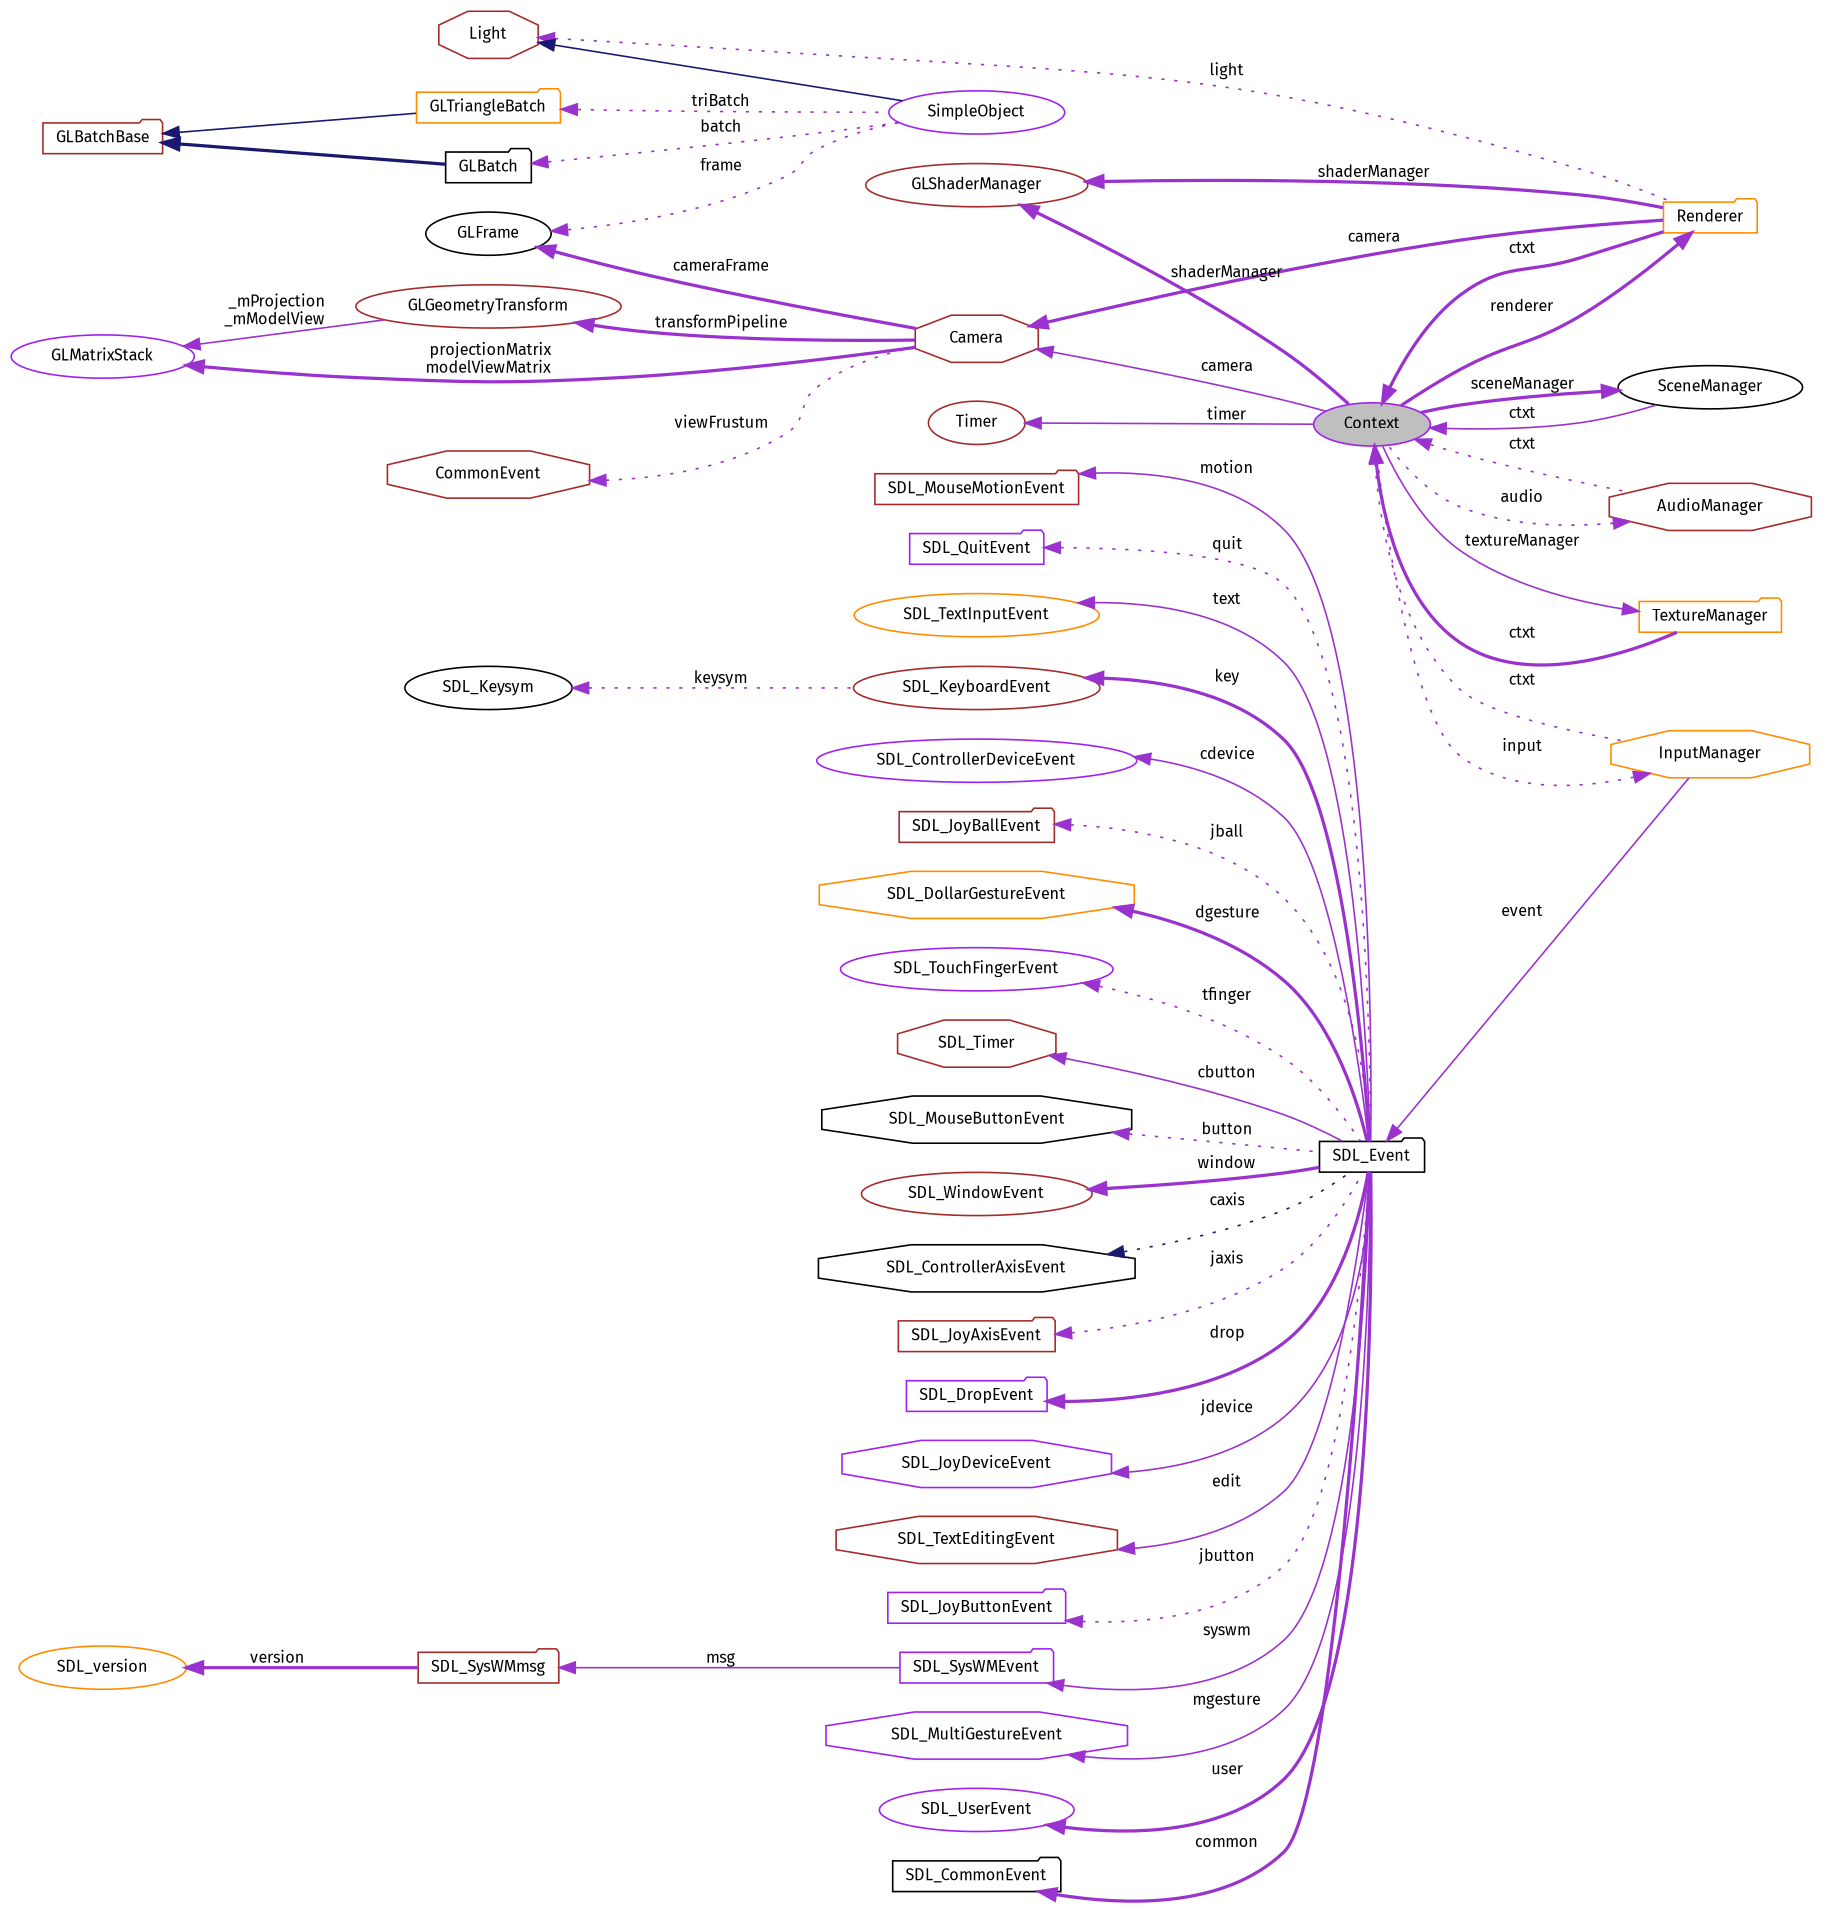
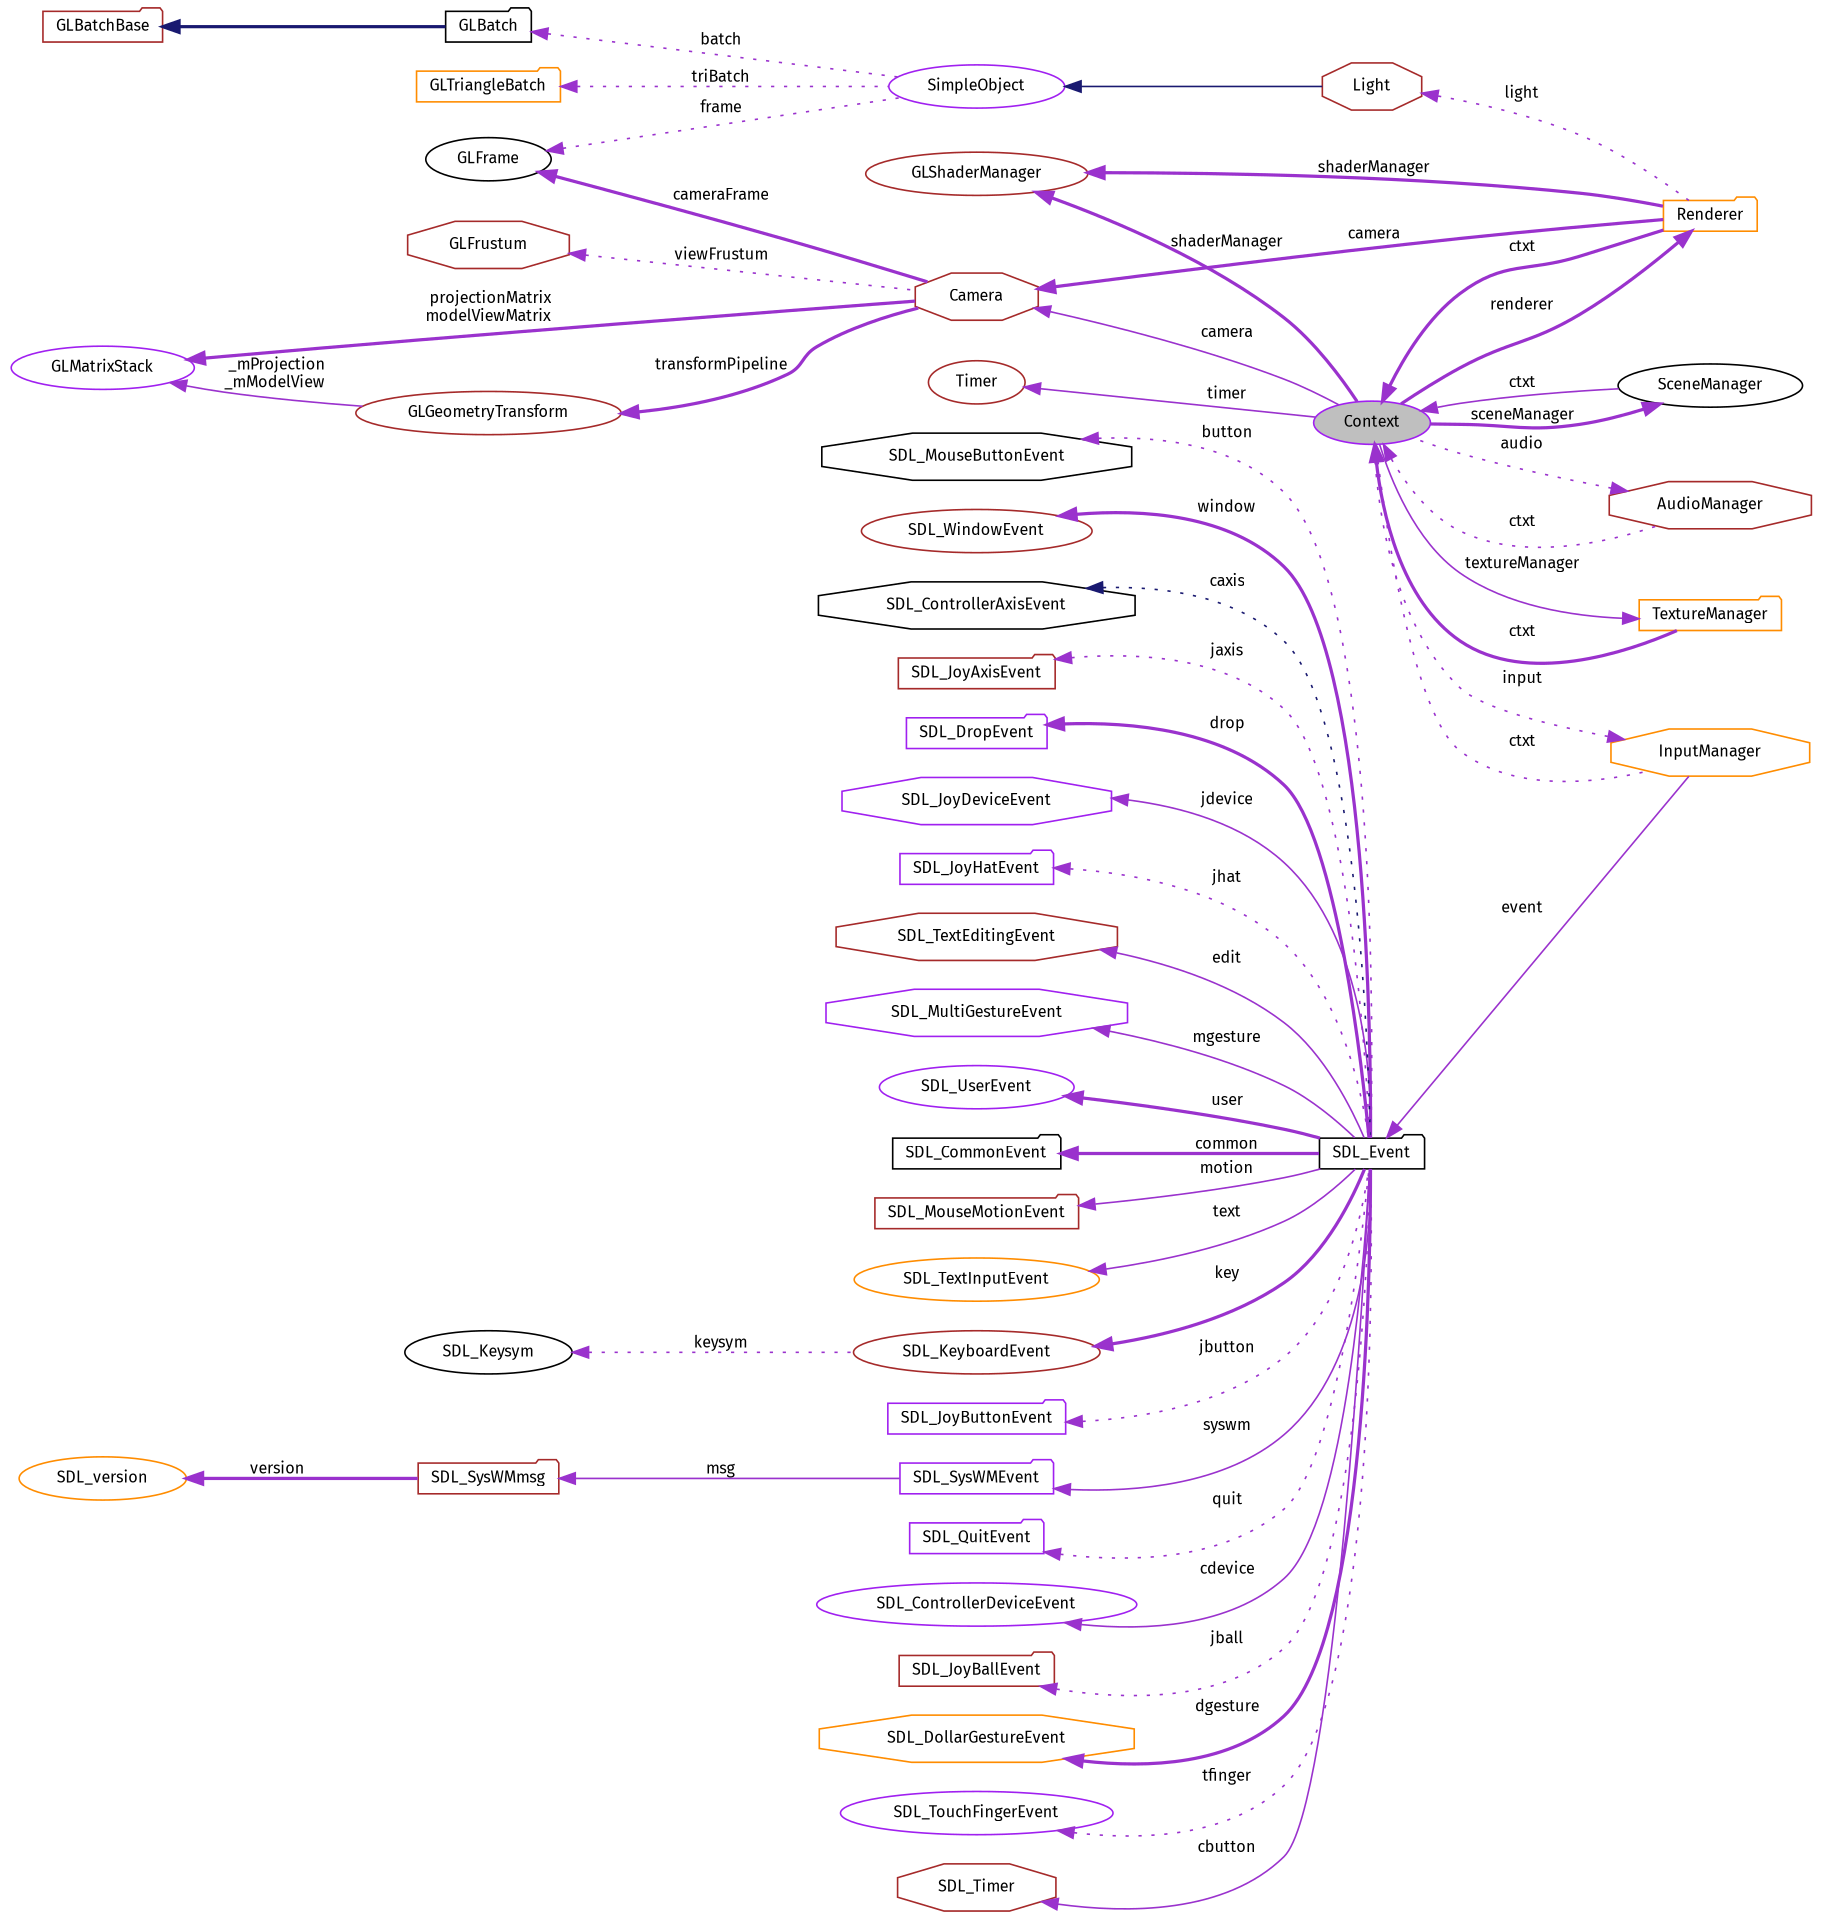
(729, 73) -> (1202, 86)
(298, 123) -> none
(488, 475) -> (488, 245)
none -> (977, 869)
